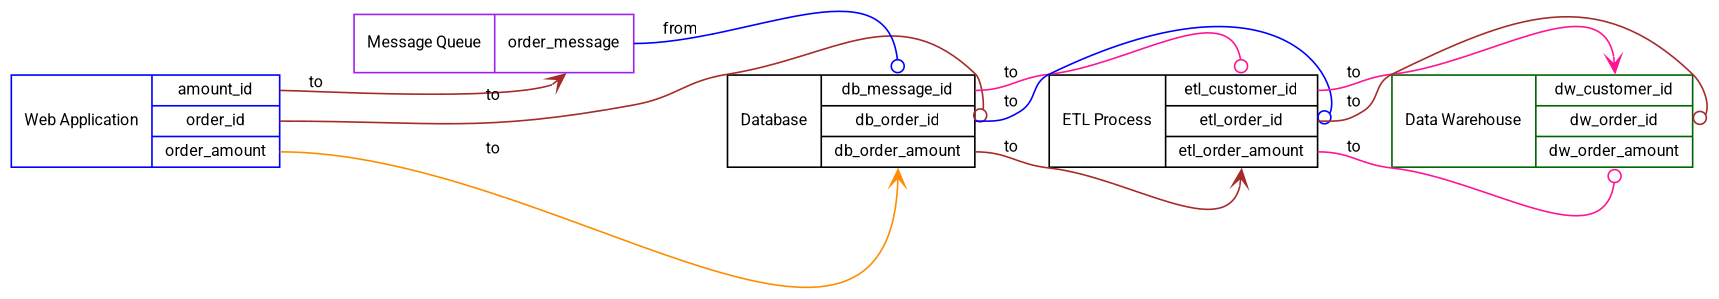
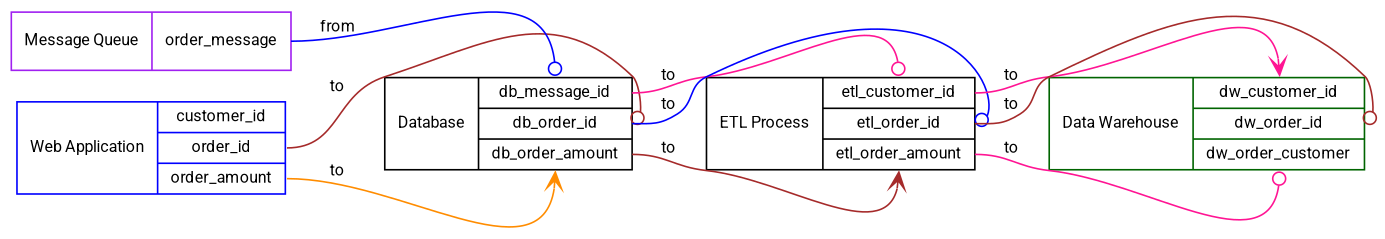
(216, 90) -> (221, 116)
(416, 94) -> none
(1614, 151) -> (1279, 154)
